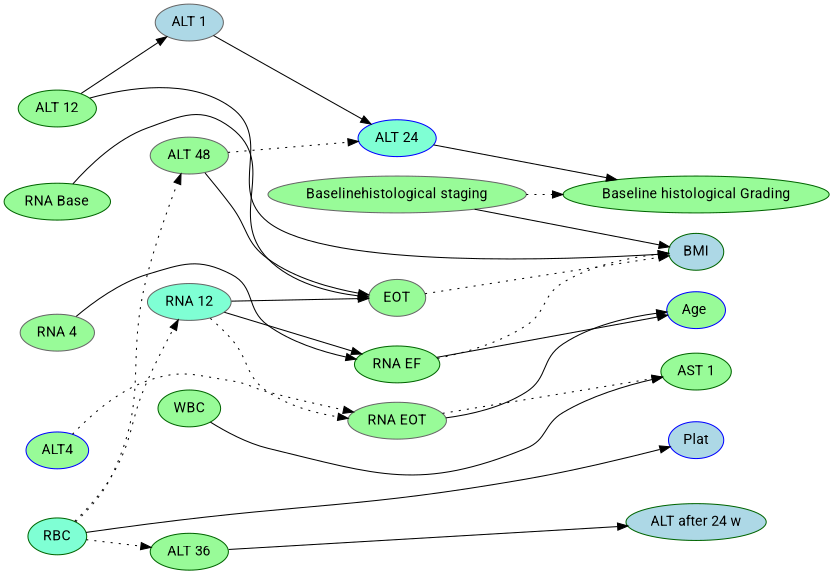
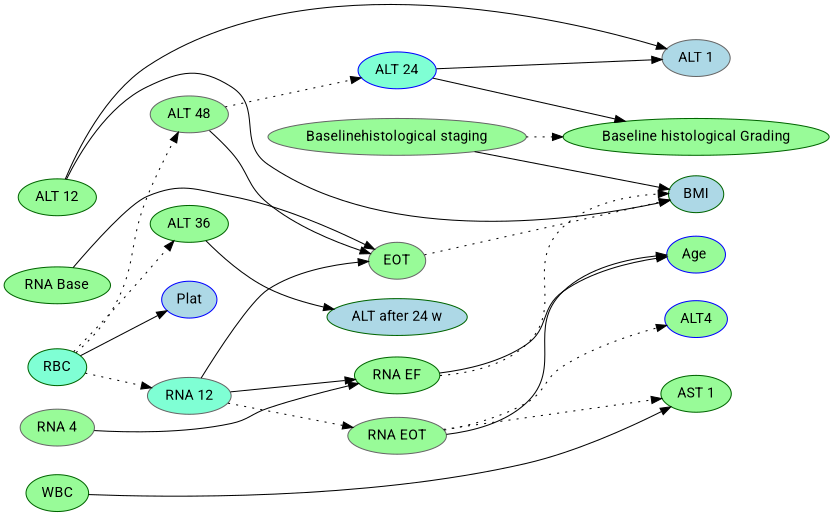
(288, 77) -> (544, 64)
(201, 376) -> (549, 379)
